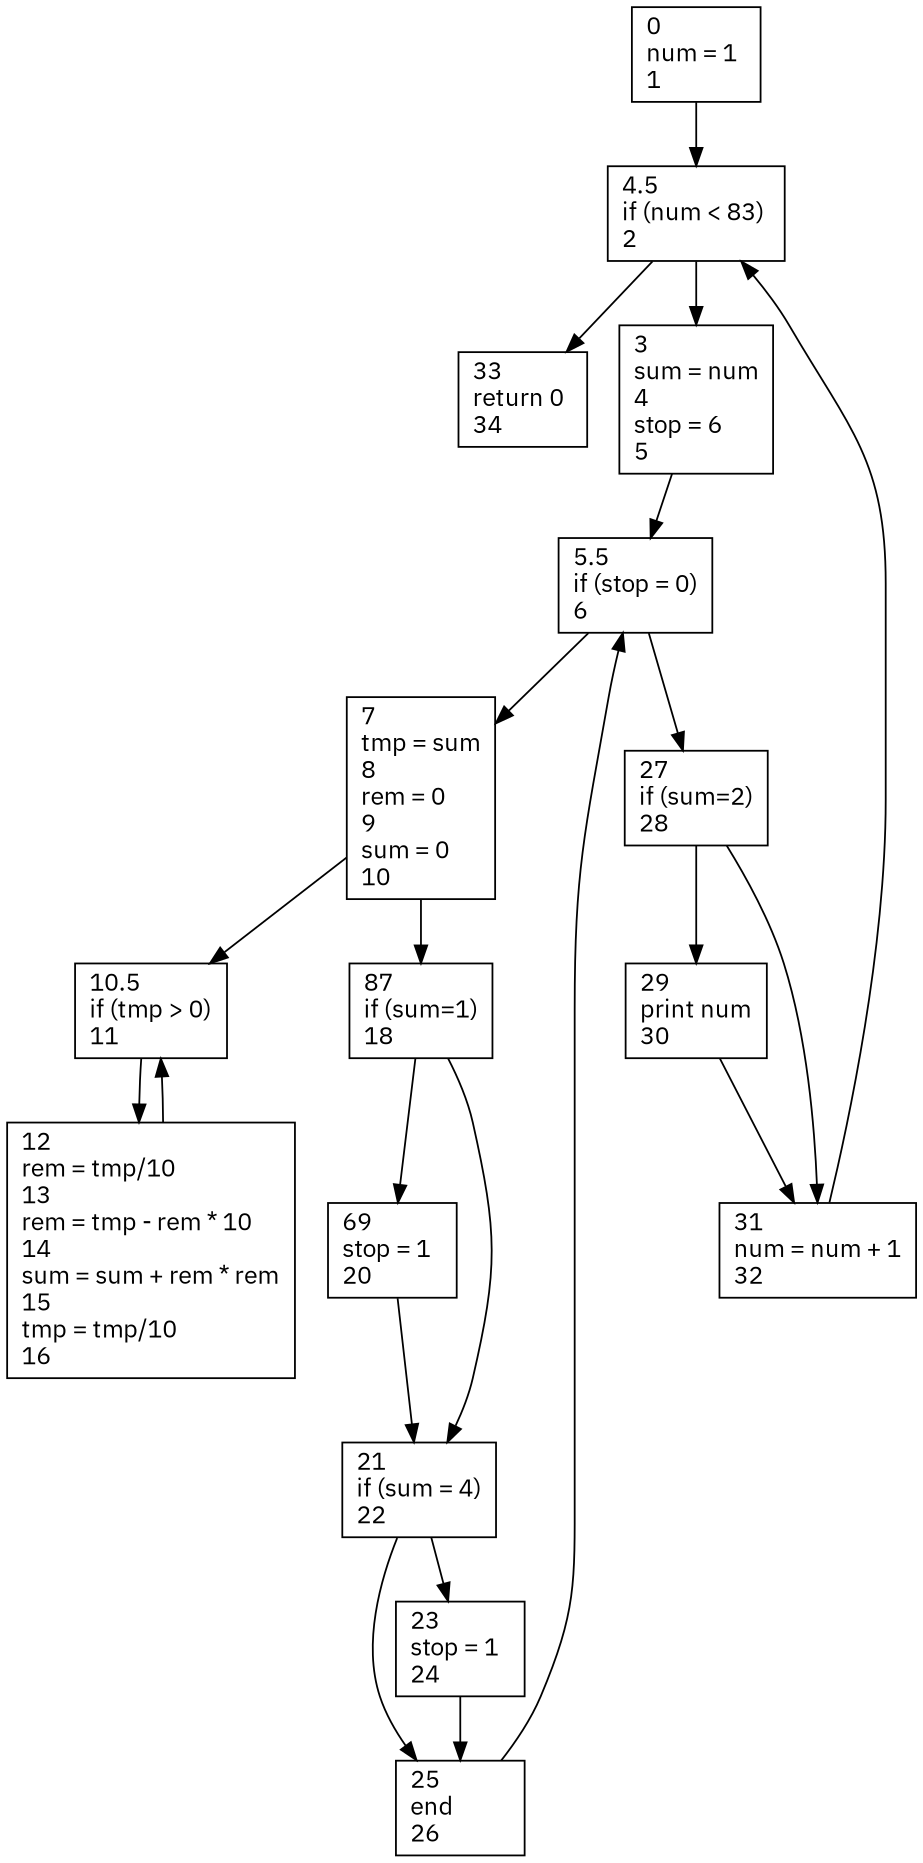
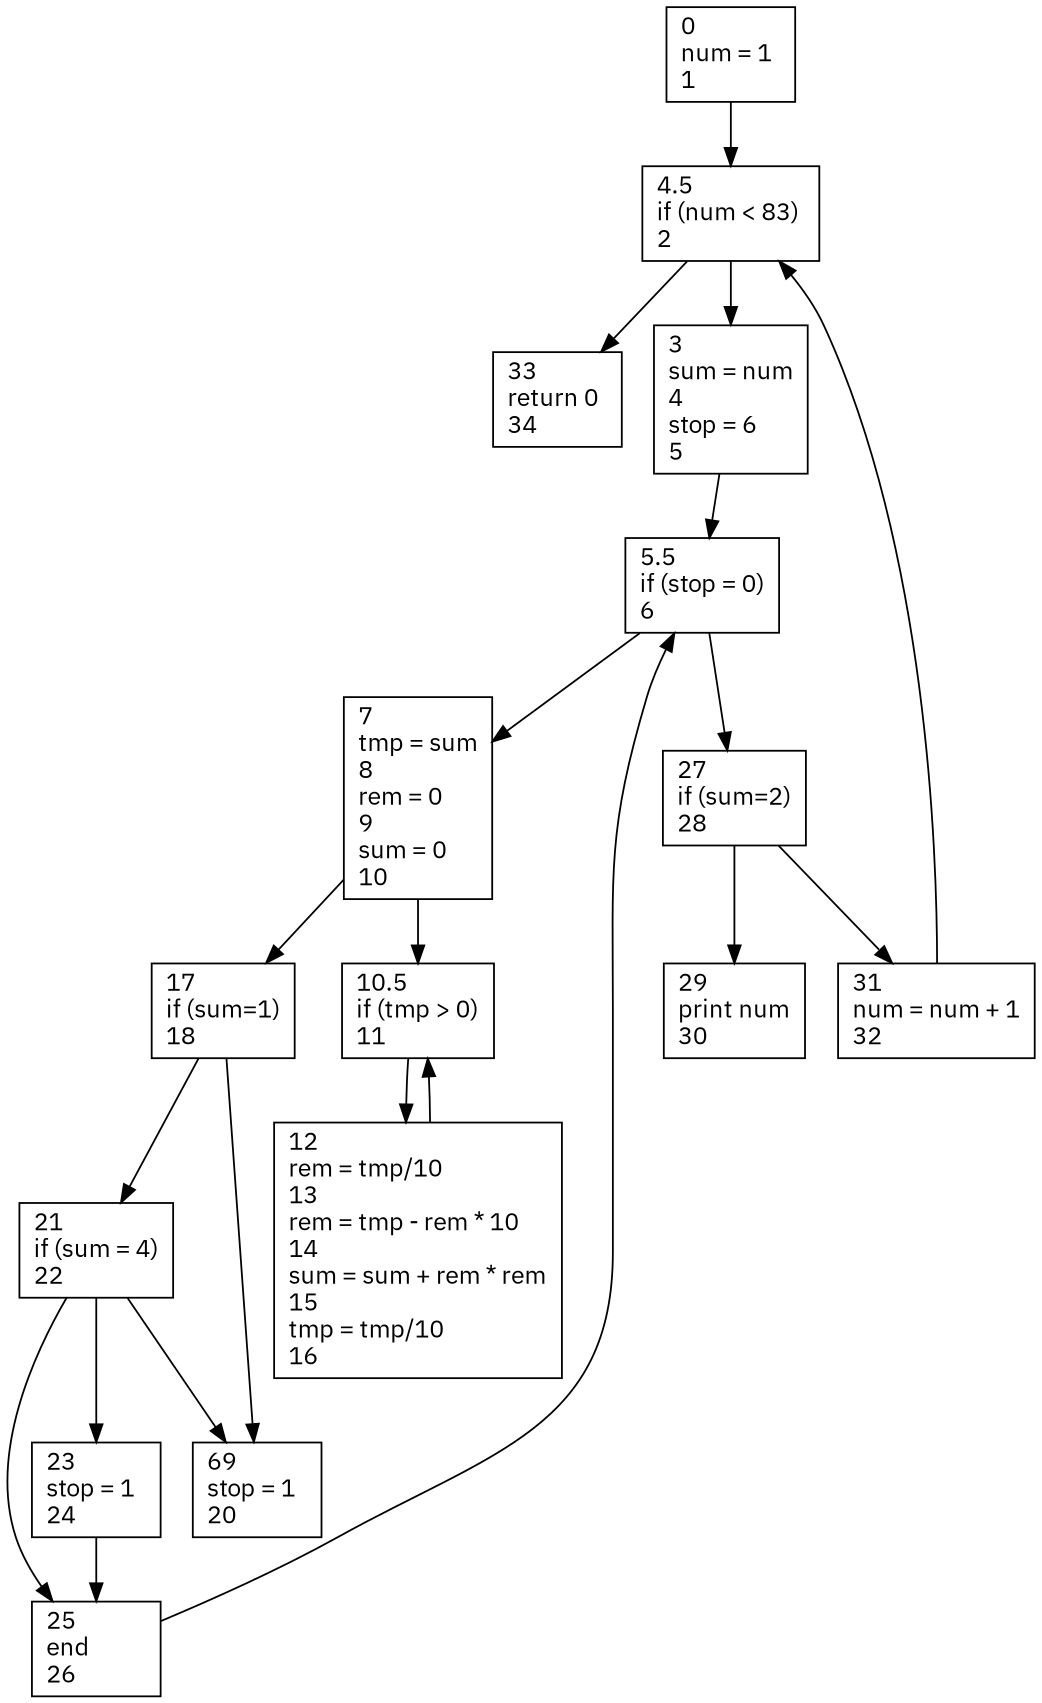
(421, 1011) -> (223, 1011)
(753, 1122) -> none
(405, 1361) -> (172, 1363)
